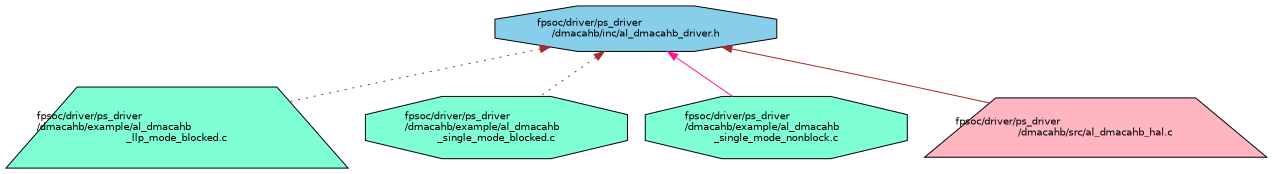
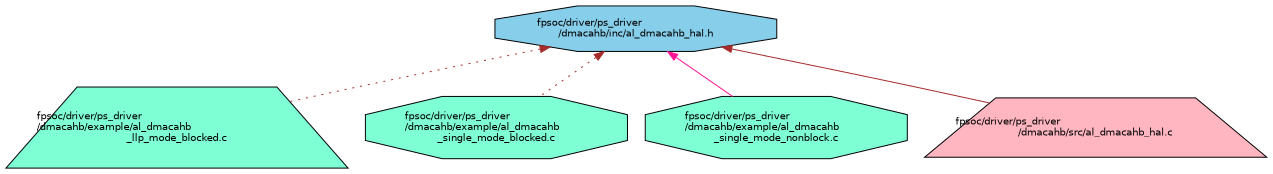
(636, 29) -> (636, 29)
